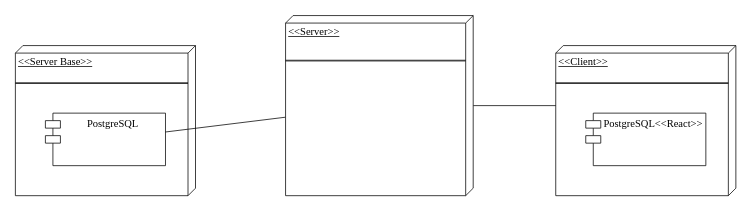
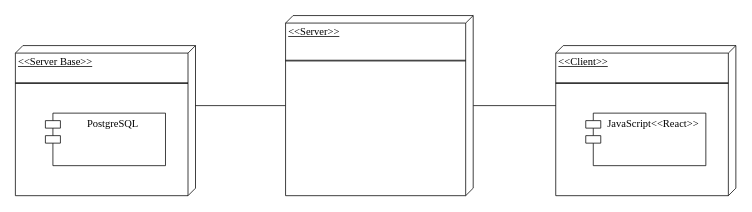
(225, 124) -> (240, 105)
(653, 131) -> (653, 131)
